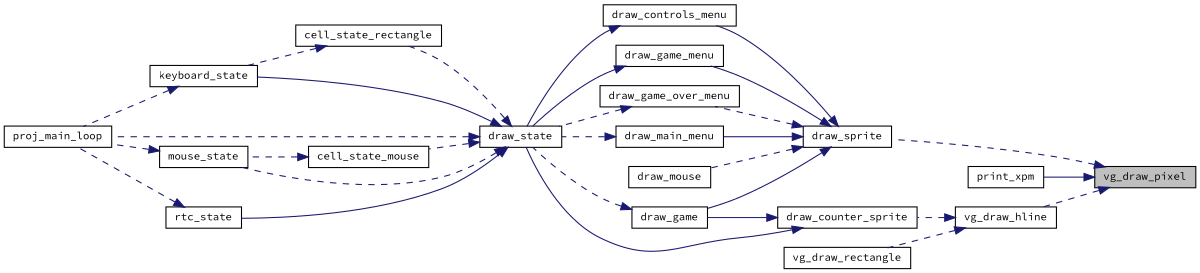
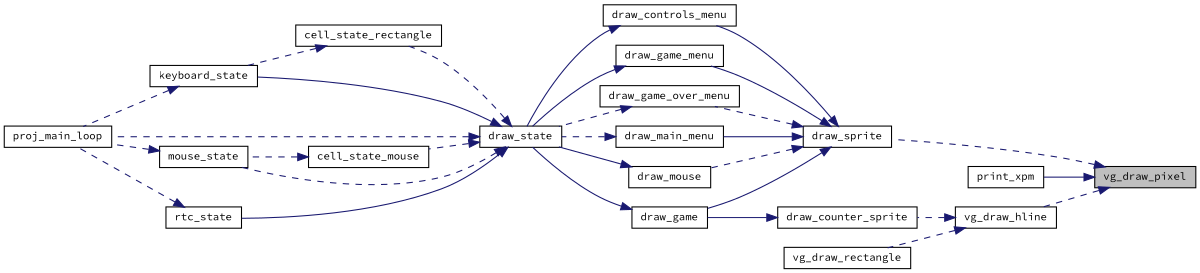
(574, 181) -> (574, 181)
(636, 250) -> (590, 156)
